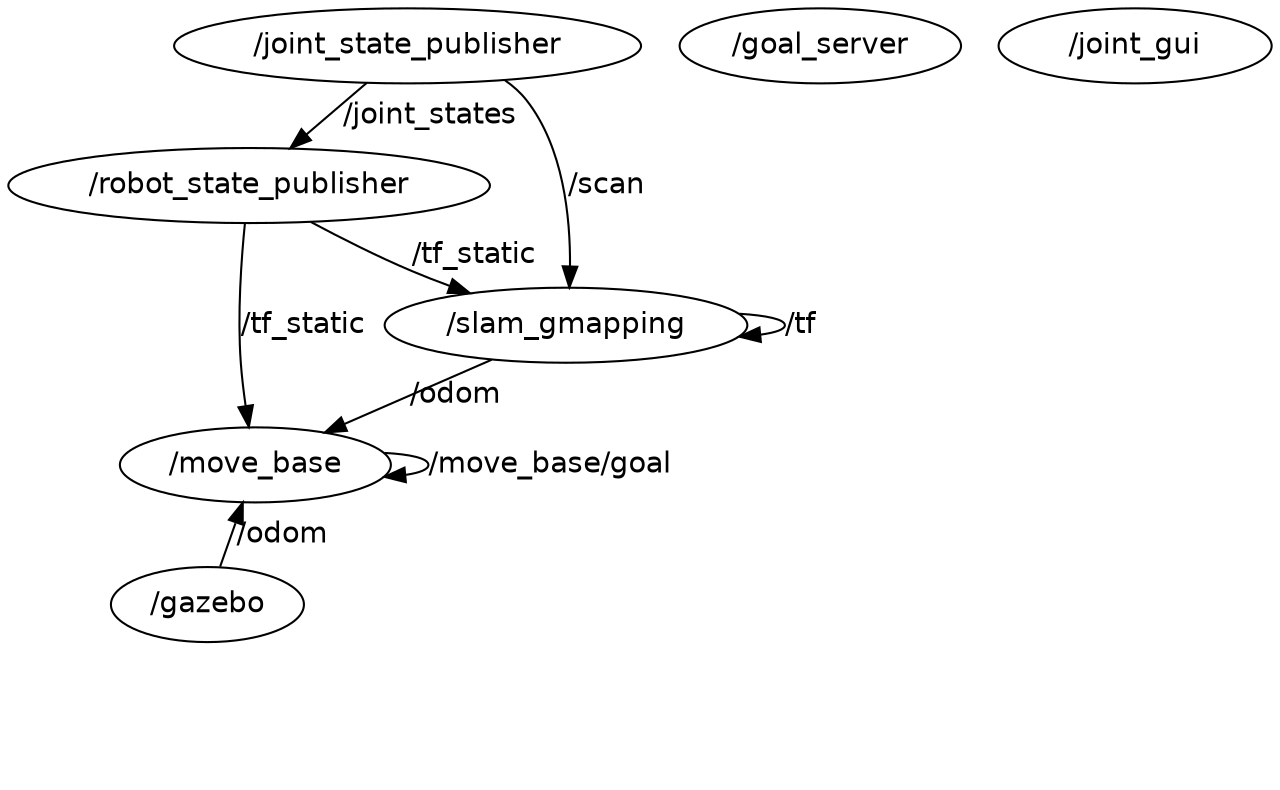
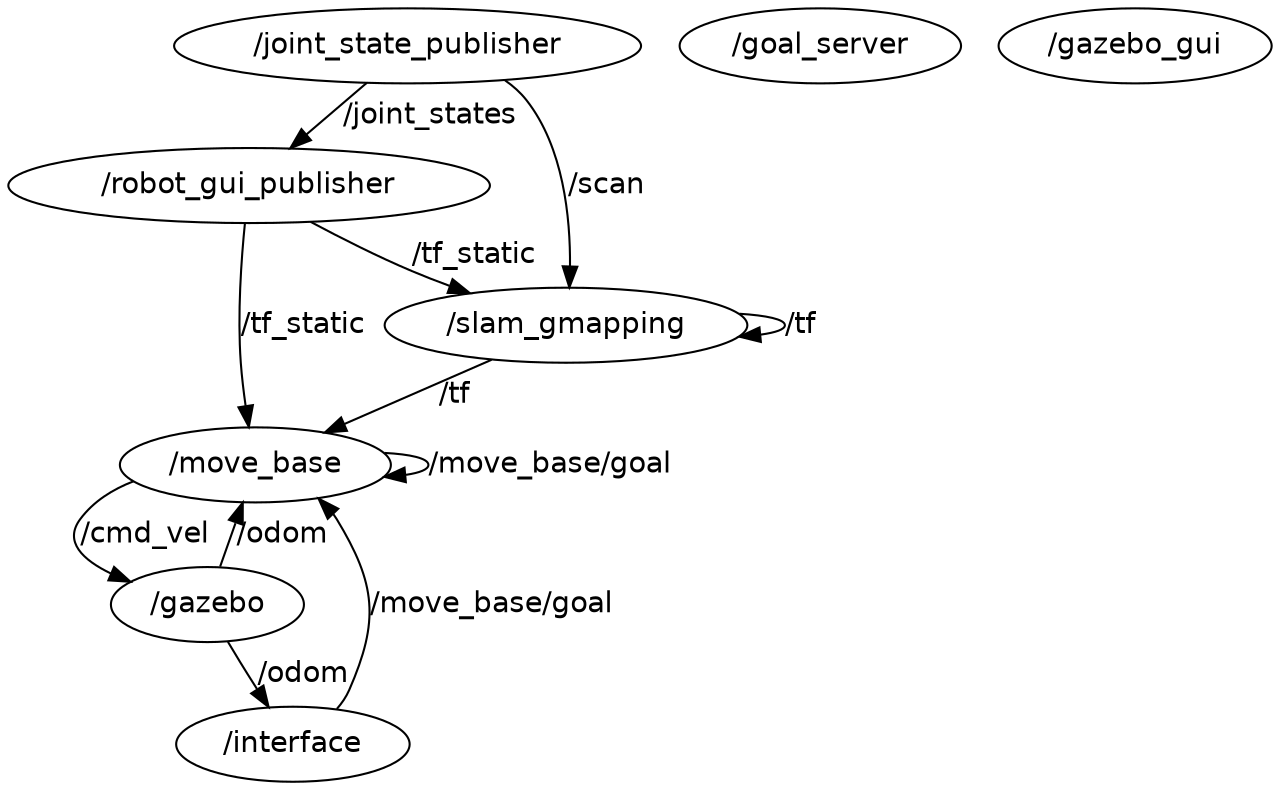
(1135, 46) -> (1135, 46)
(249, 186) -> (249, 186)
(456, 395) -> (456, 395)
none -> (78, 522)
none -> (293, 744)
